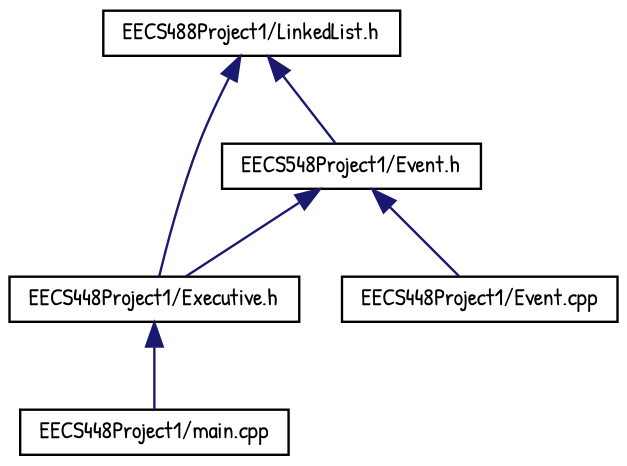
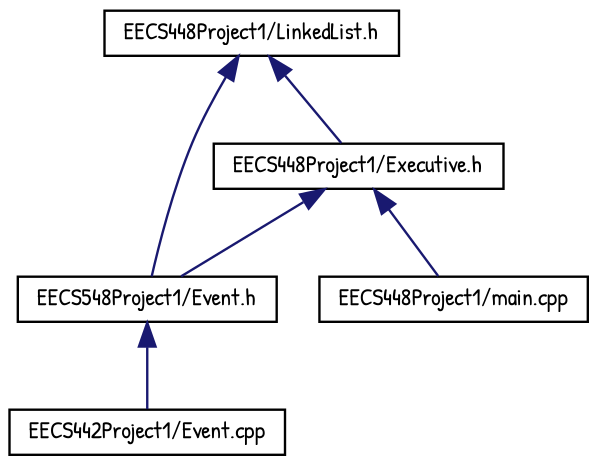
(252, 33) -> (252, 33)
(242, 240) -> (242, 239)
(480, 299) -> (147, 432)
